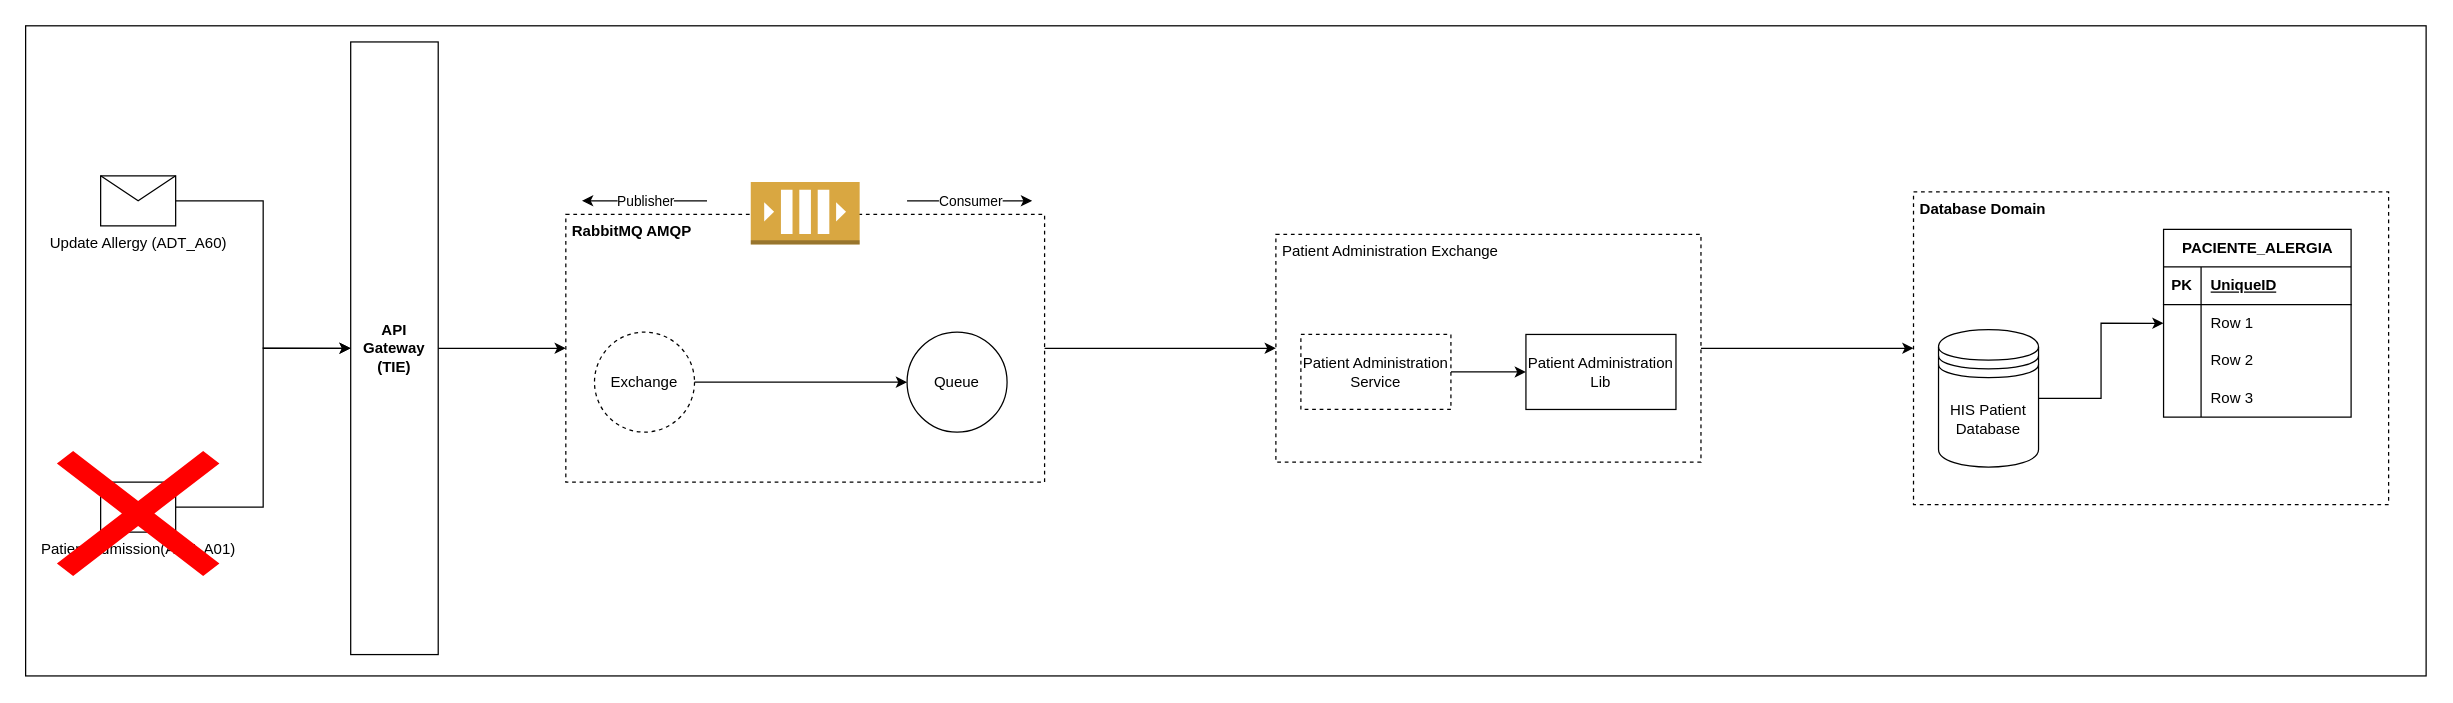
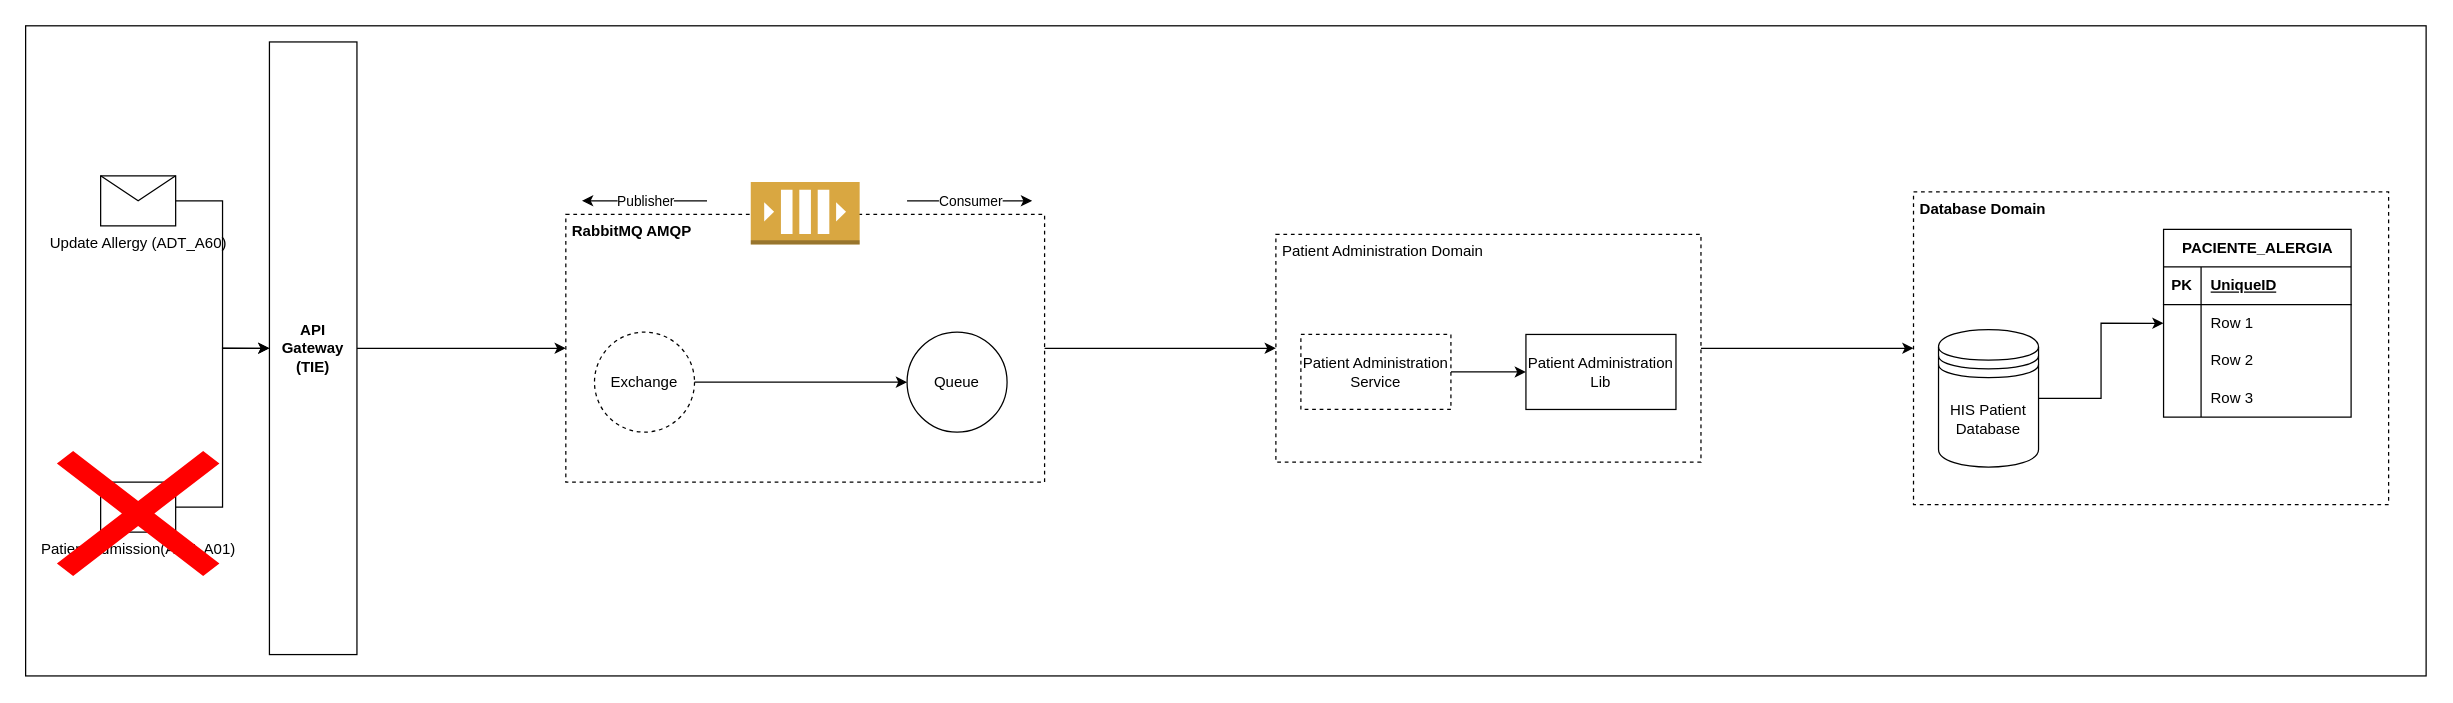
(1397, 252) -> (1386, 252)
(394, 348) -> (313, 348)
